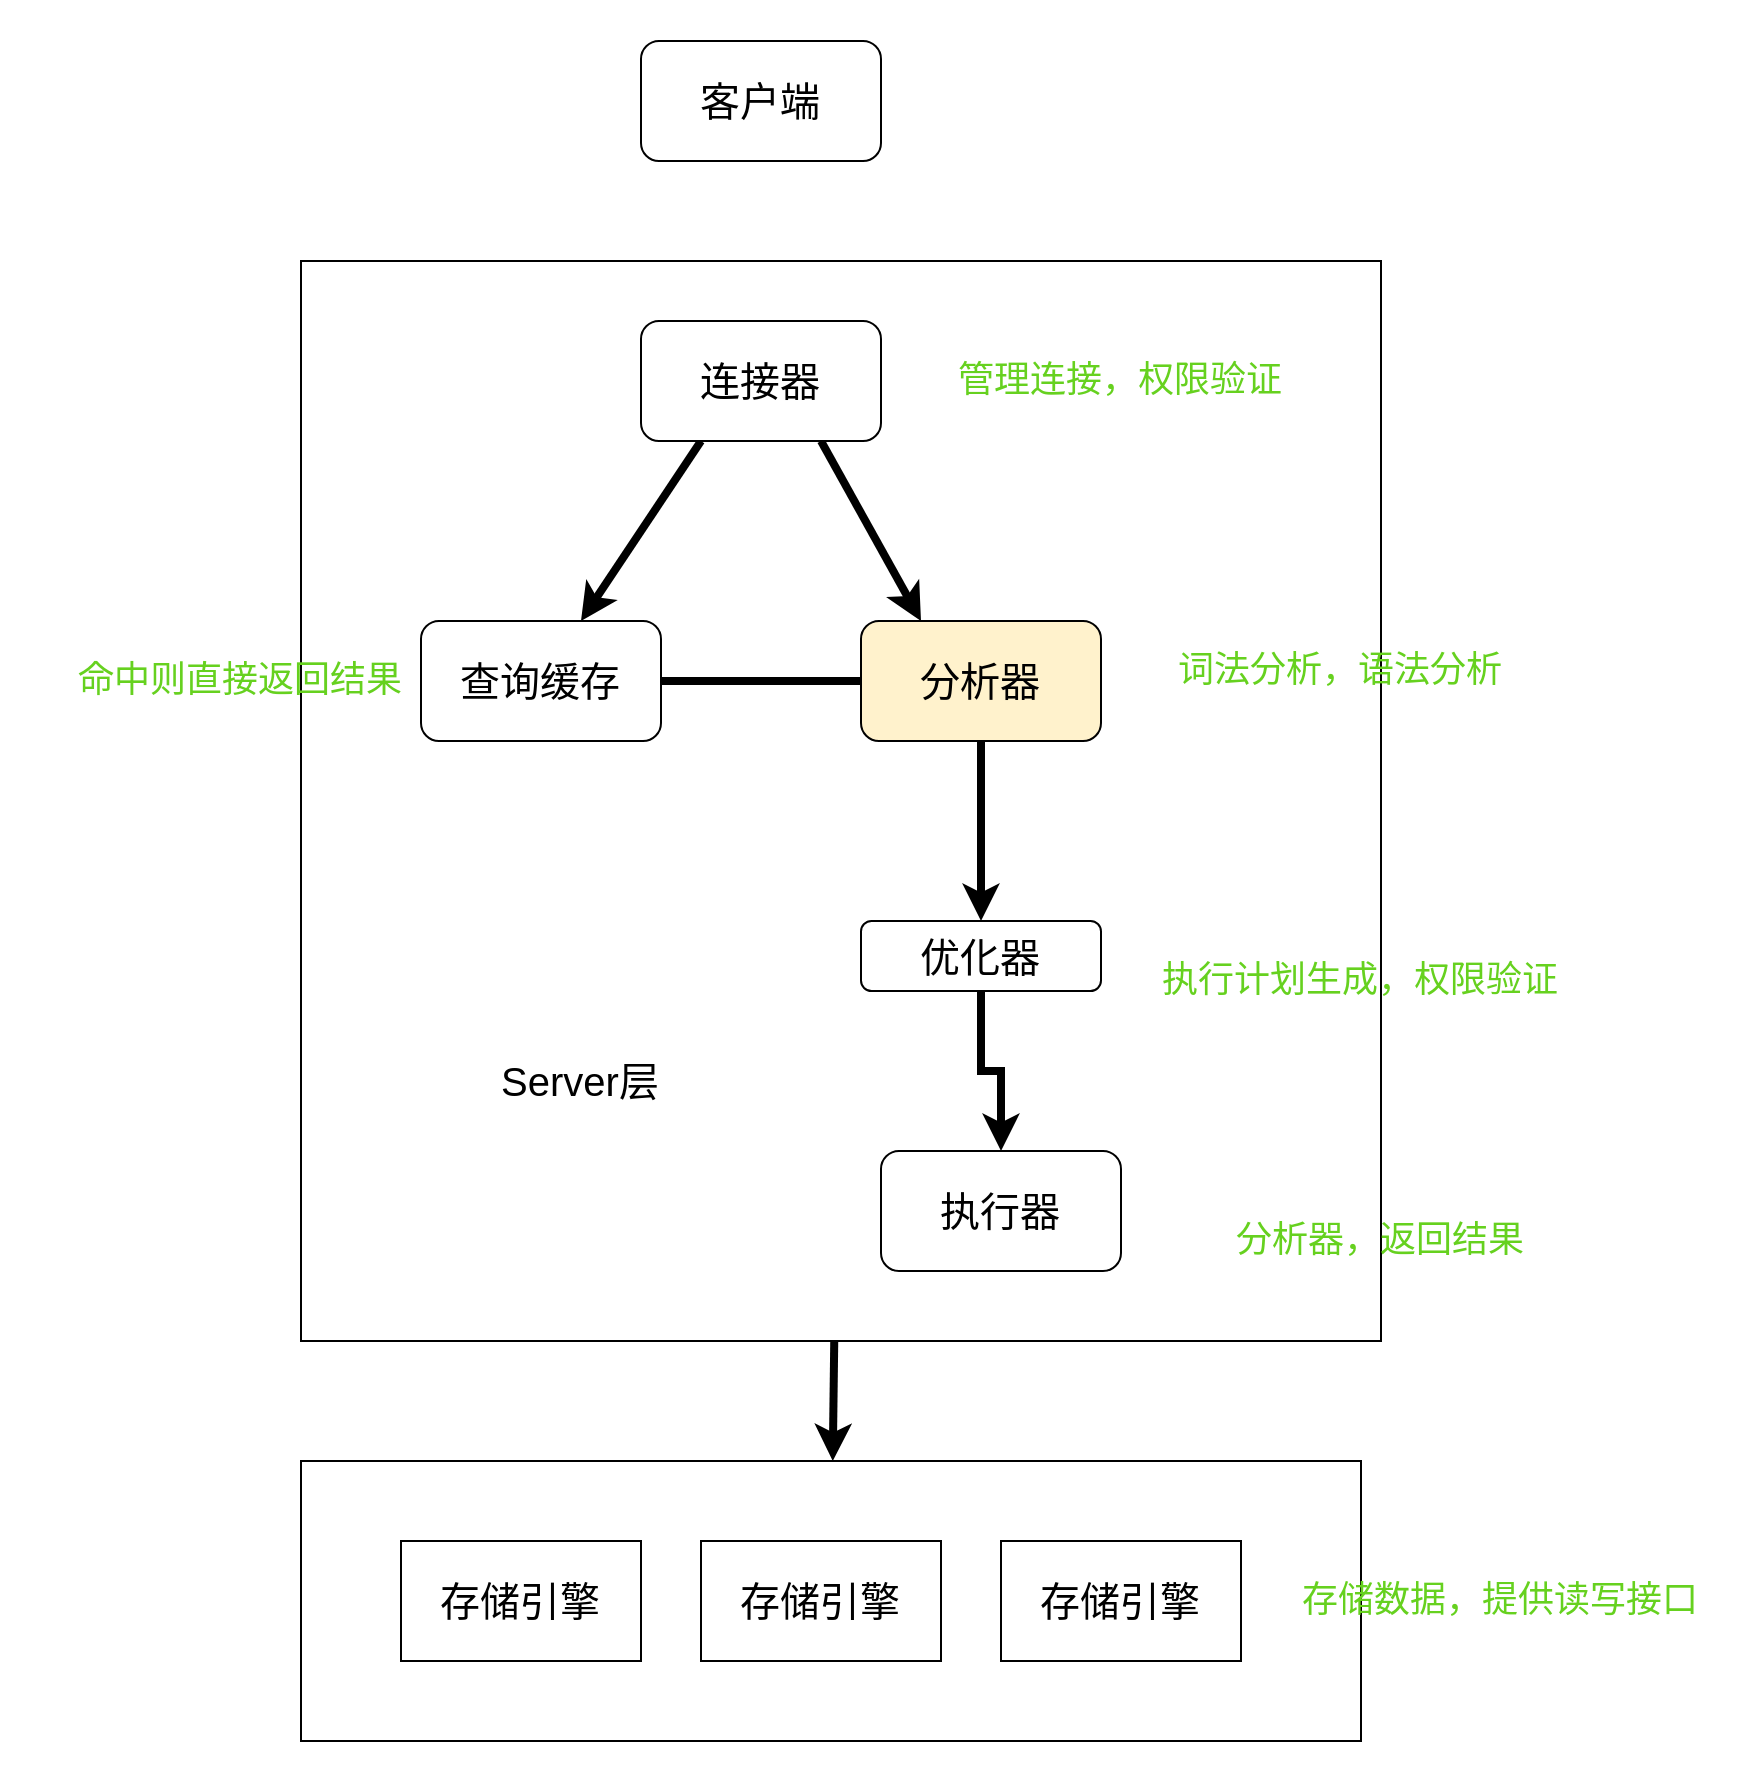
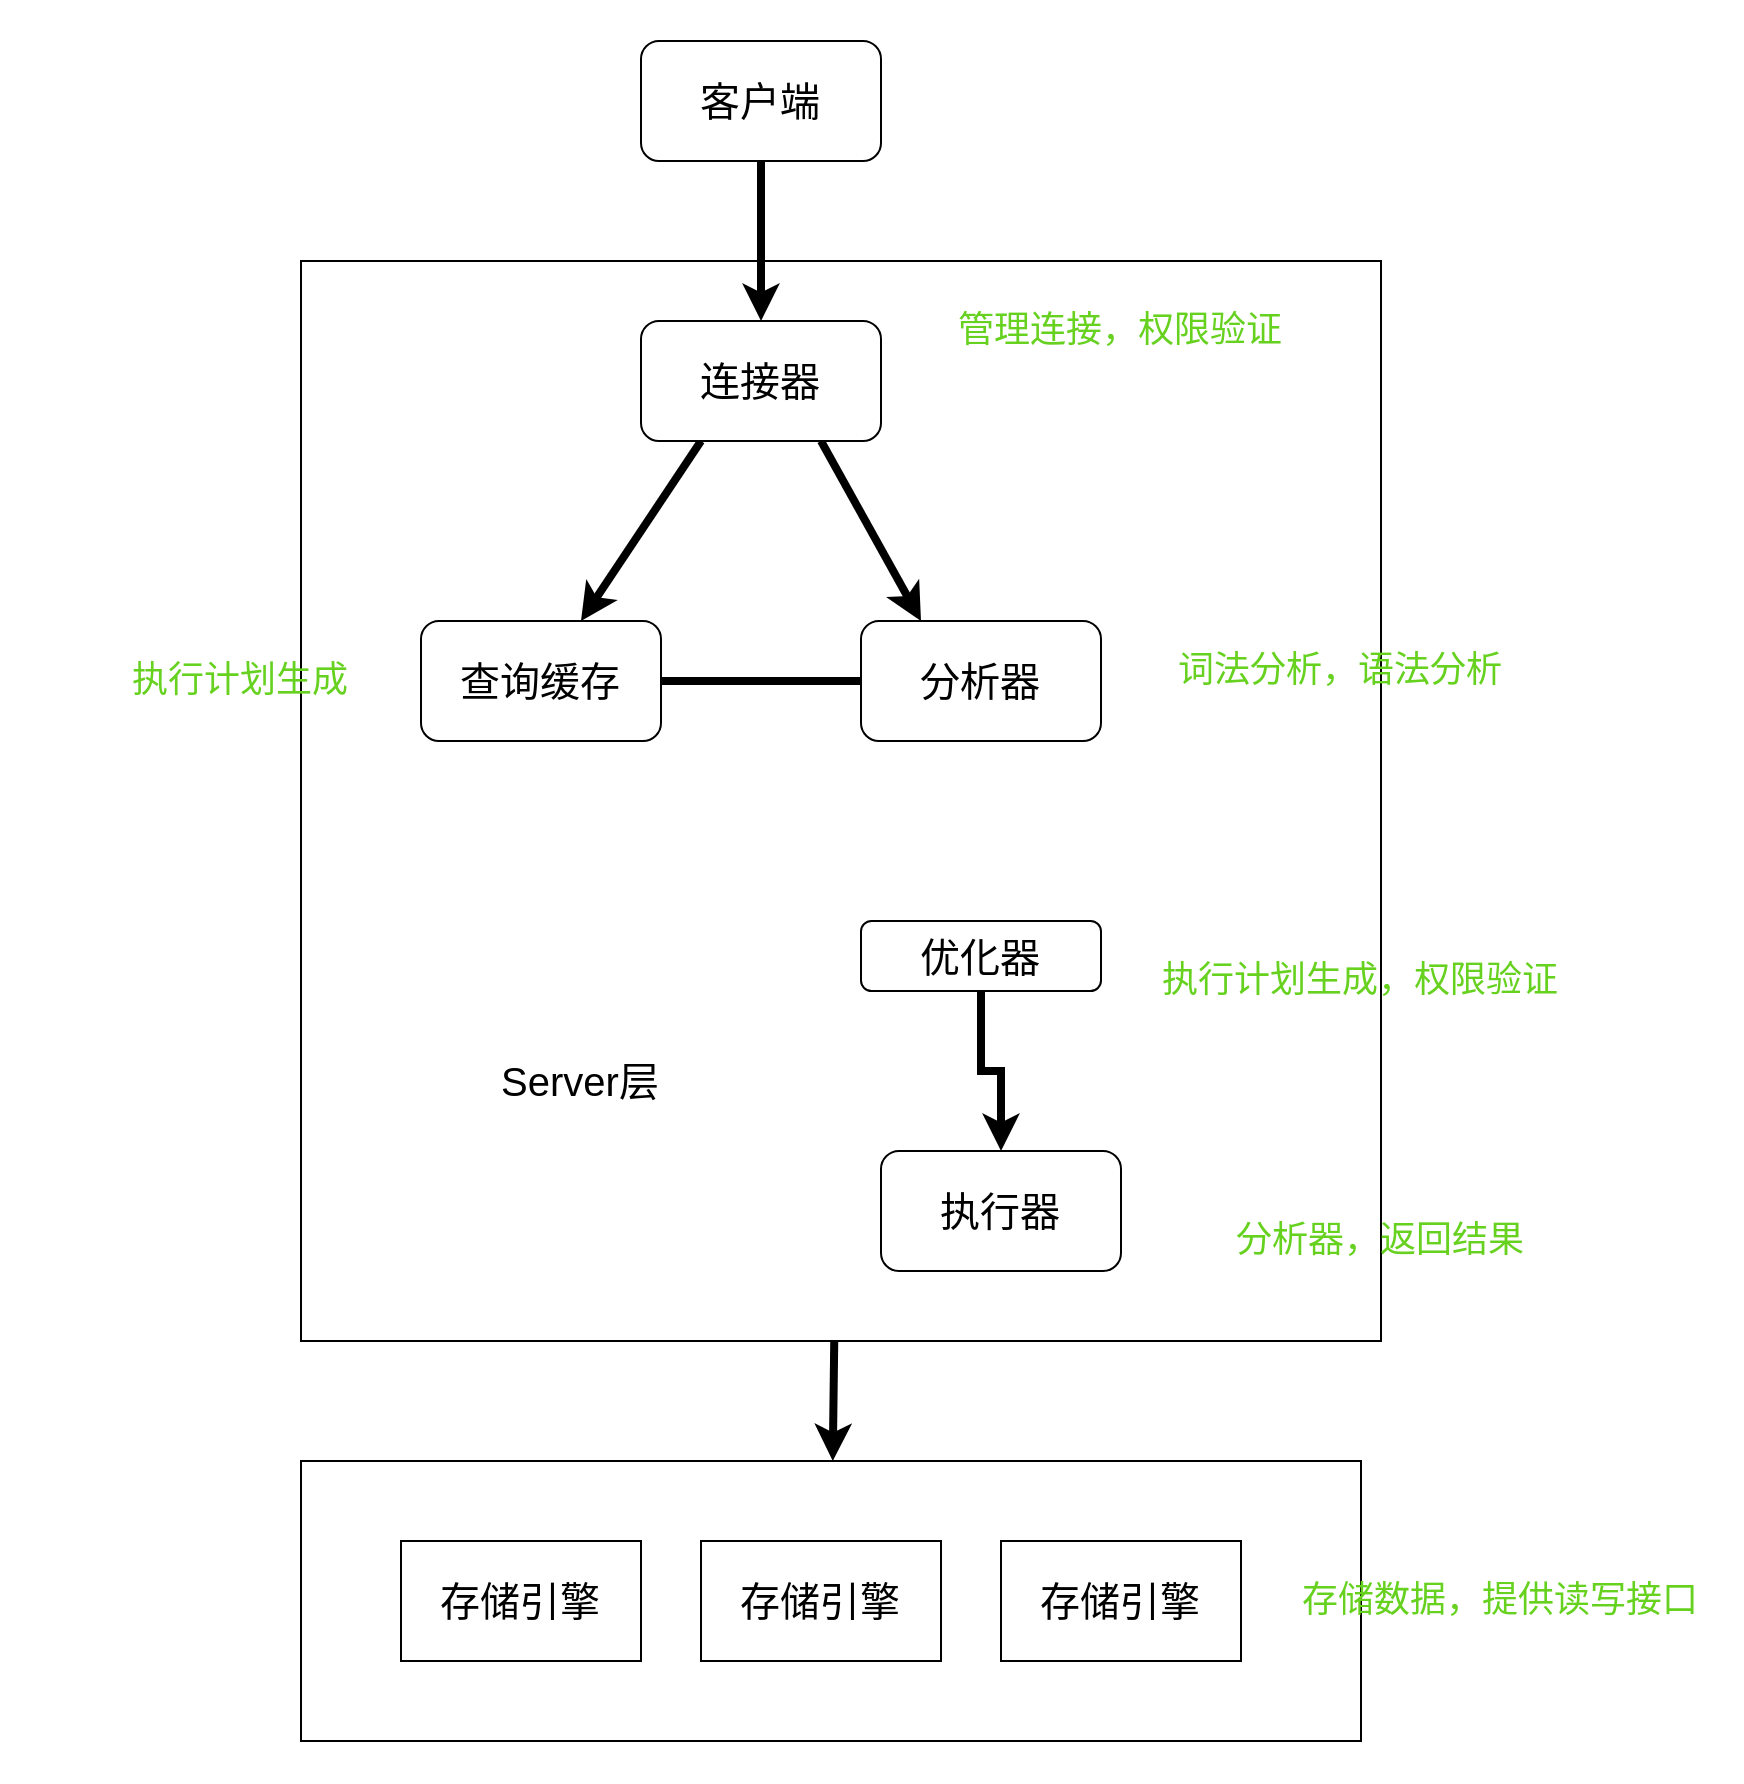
none -> (761, 229)
(1121, 381) -> (1121, 331)
(241, 681) -> (241, 681)
(981, 681) -> (981, 681)
(981, 819) -> none
